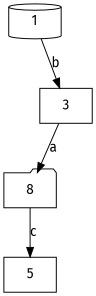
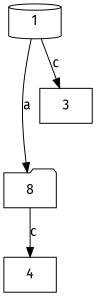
(56, 64) -> (56, 64)
(50, 144) -> (23, 101)
(30, 275) -> (30, 275)
